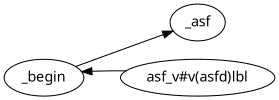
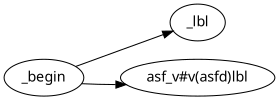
(198, 22) -> (198, 22)
(109, 71) -> (99, 84)
